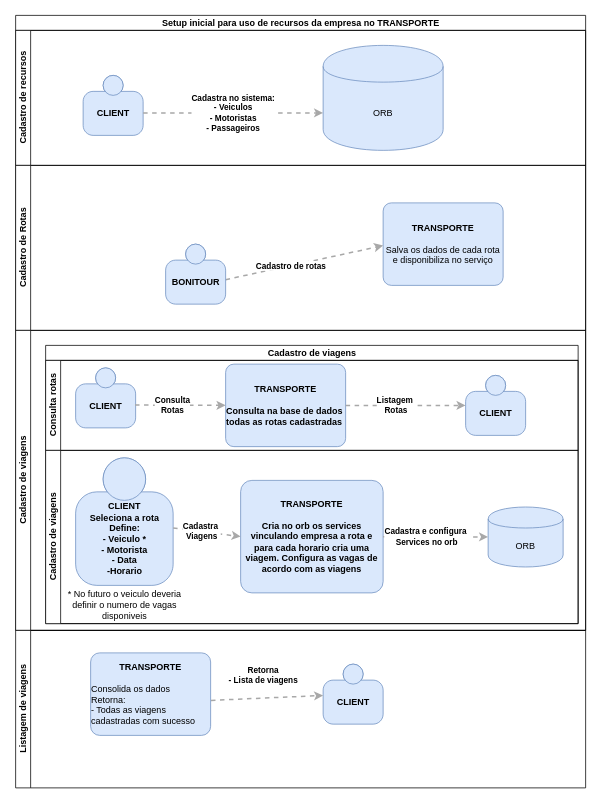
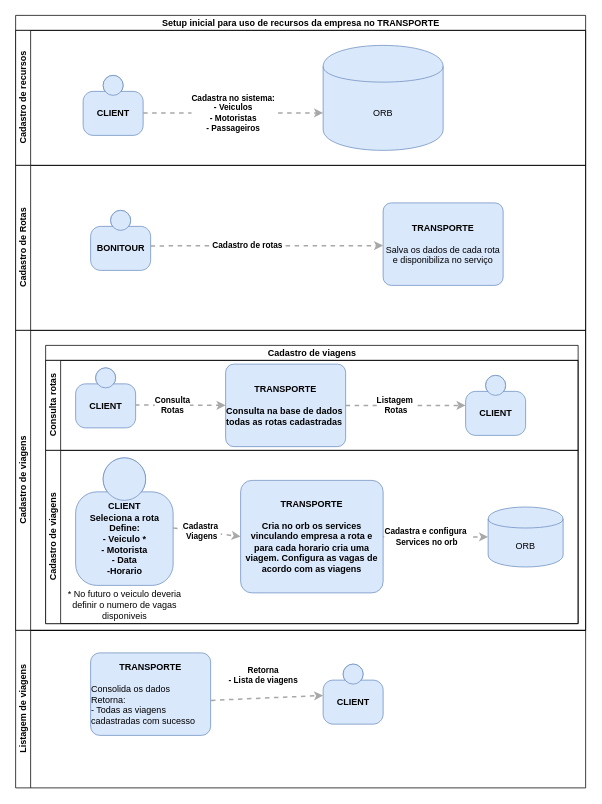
(195, 274) -> (120, 240)
